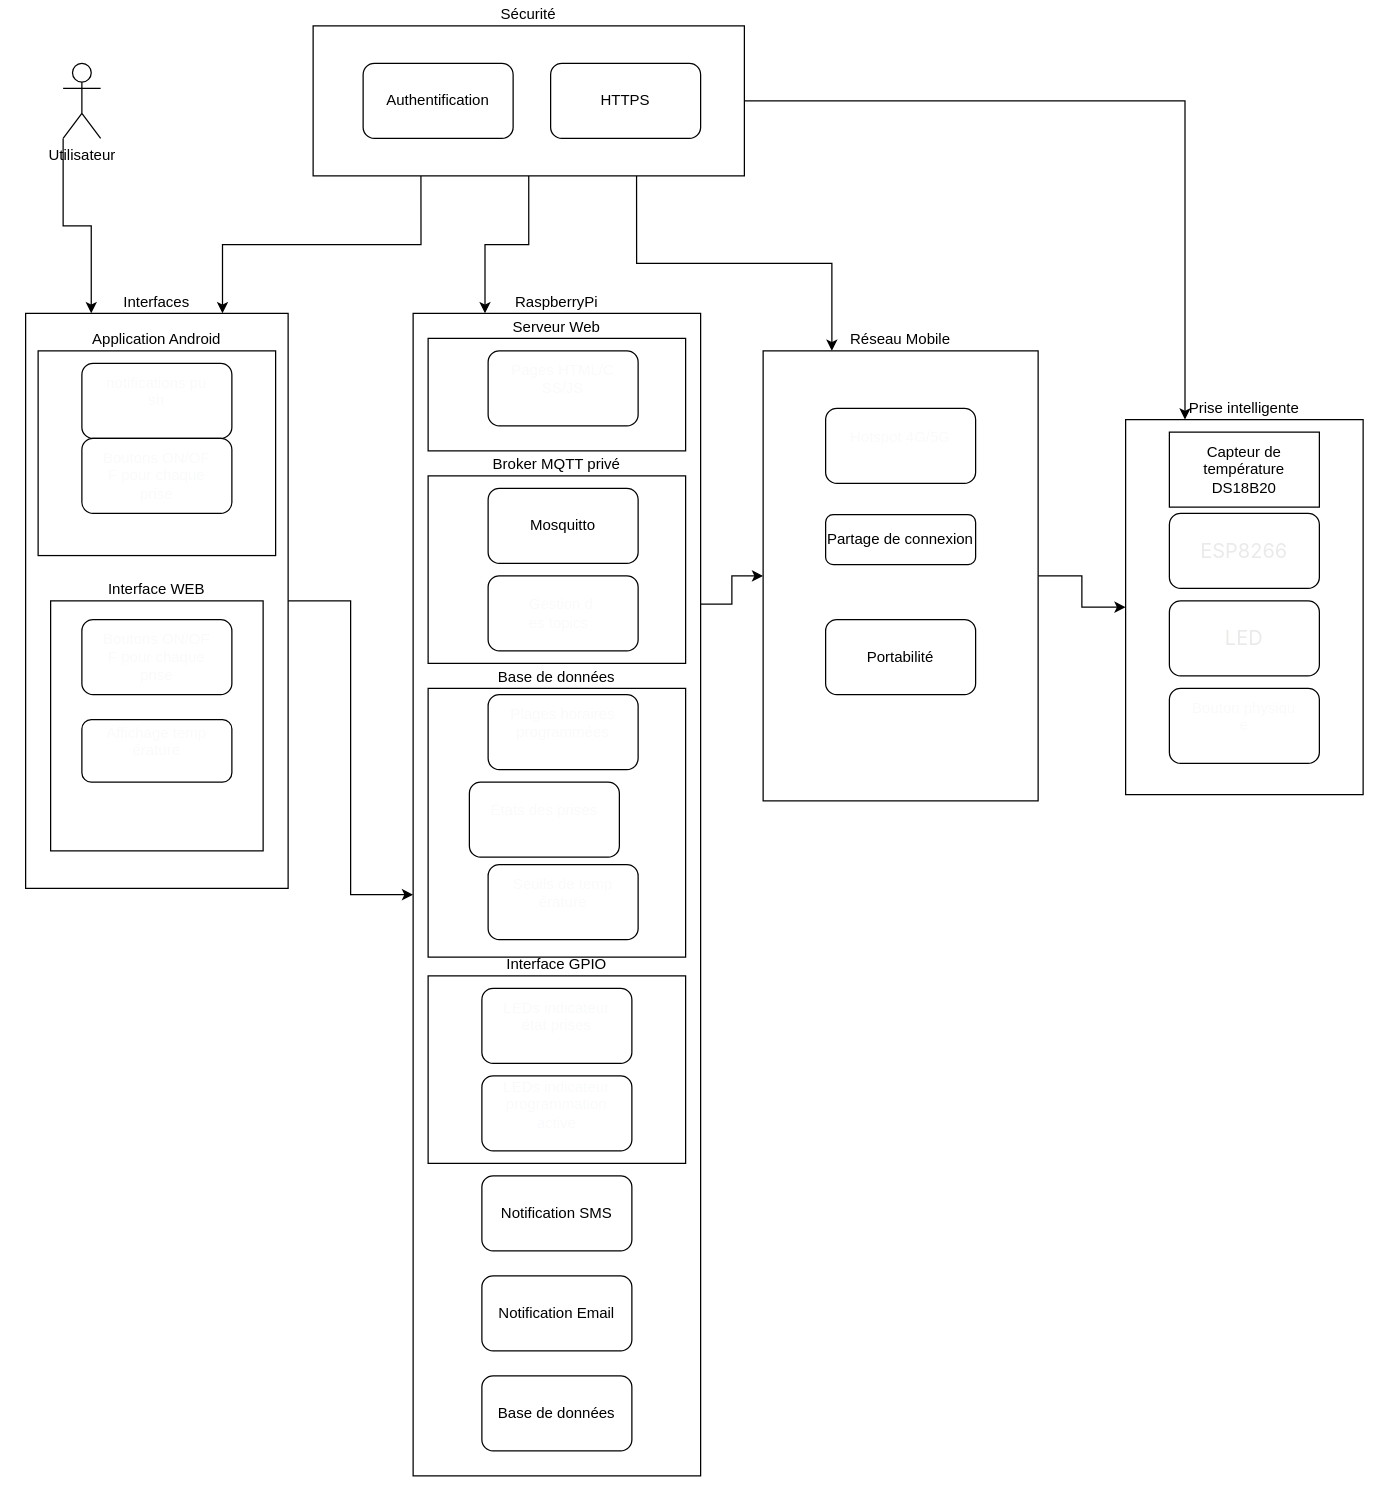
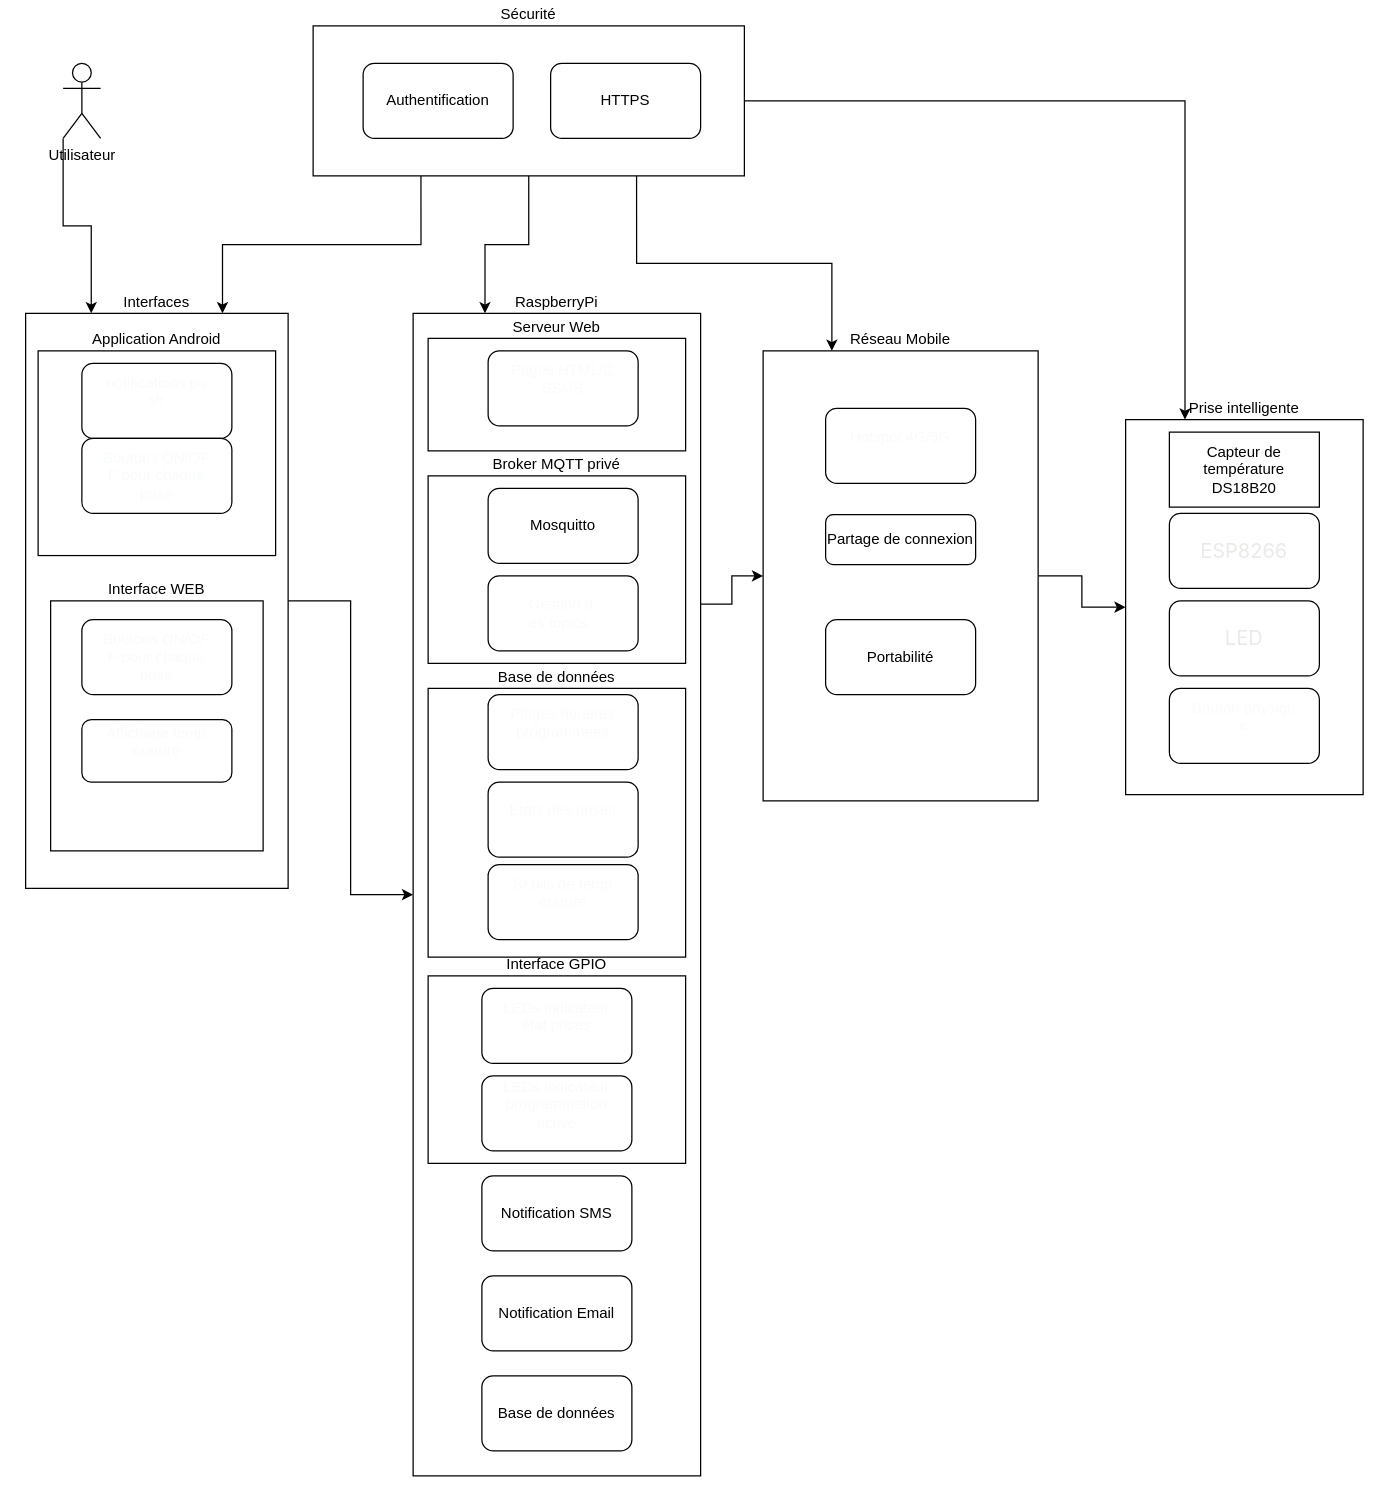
(544, 819) -> (563, 819)
